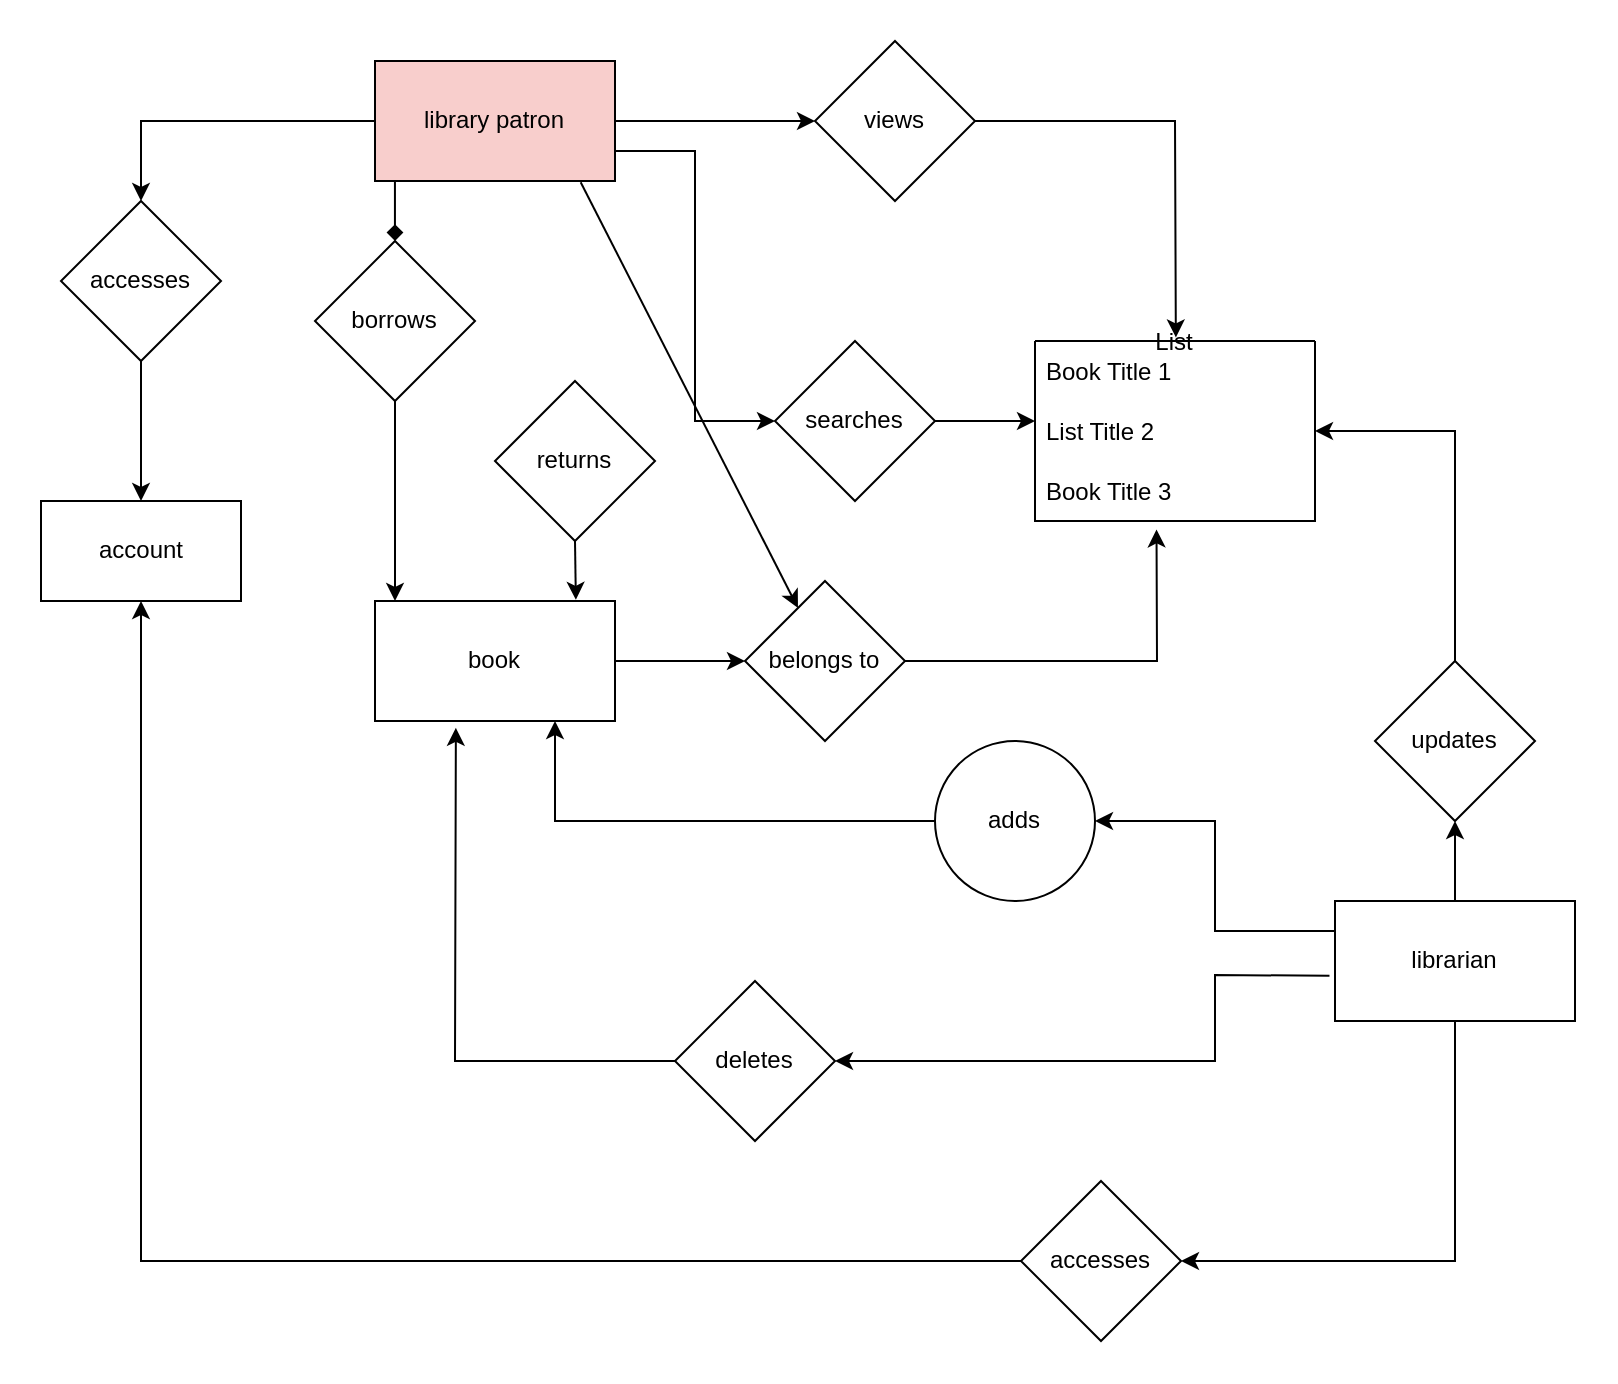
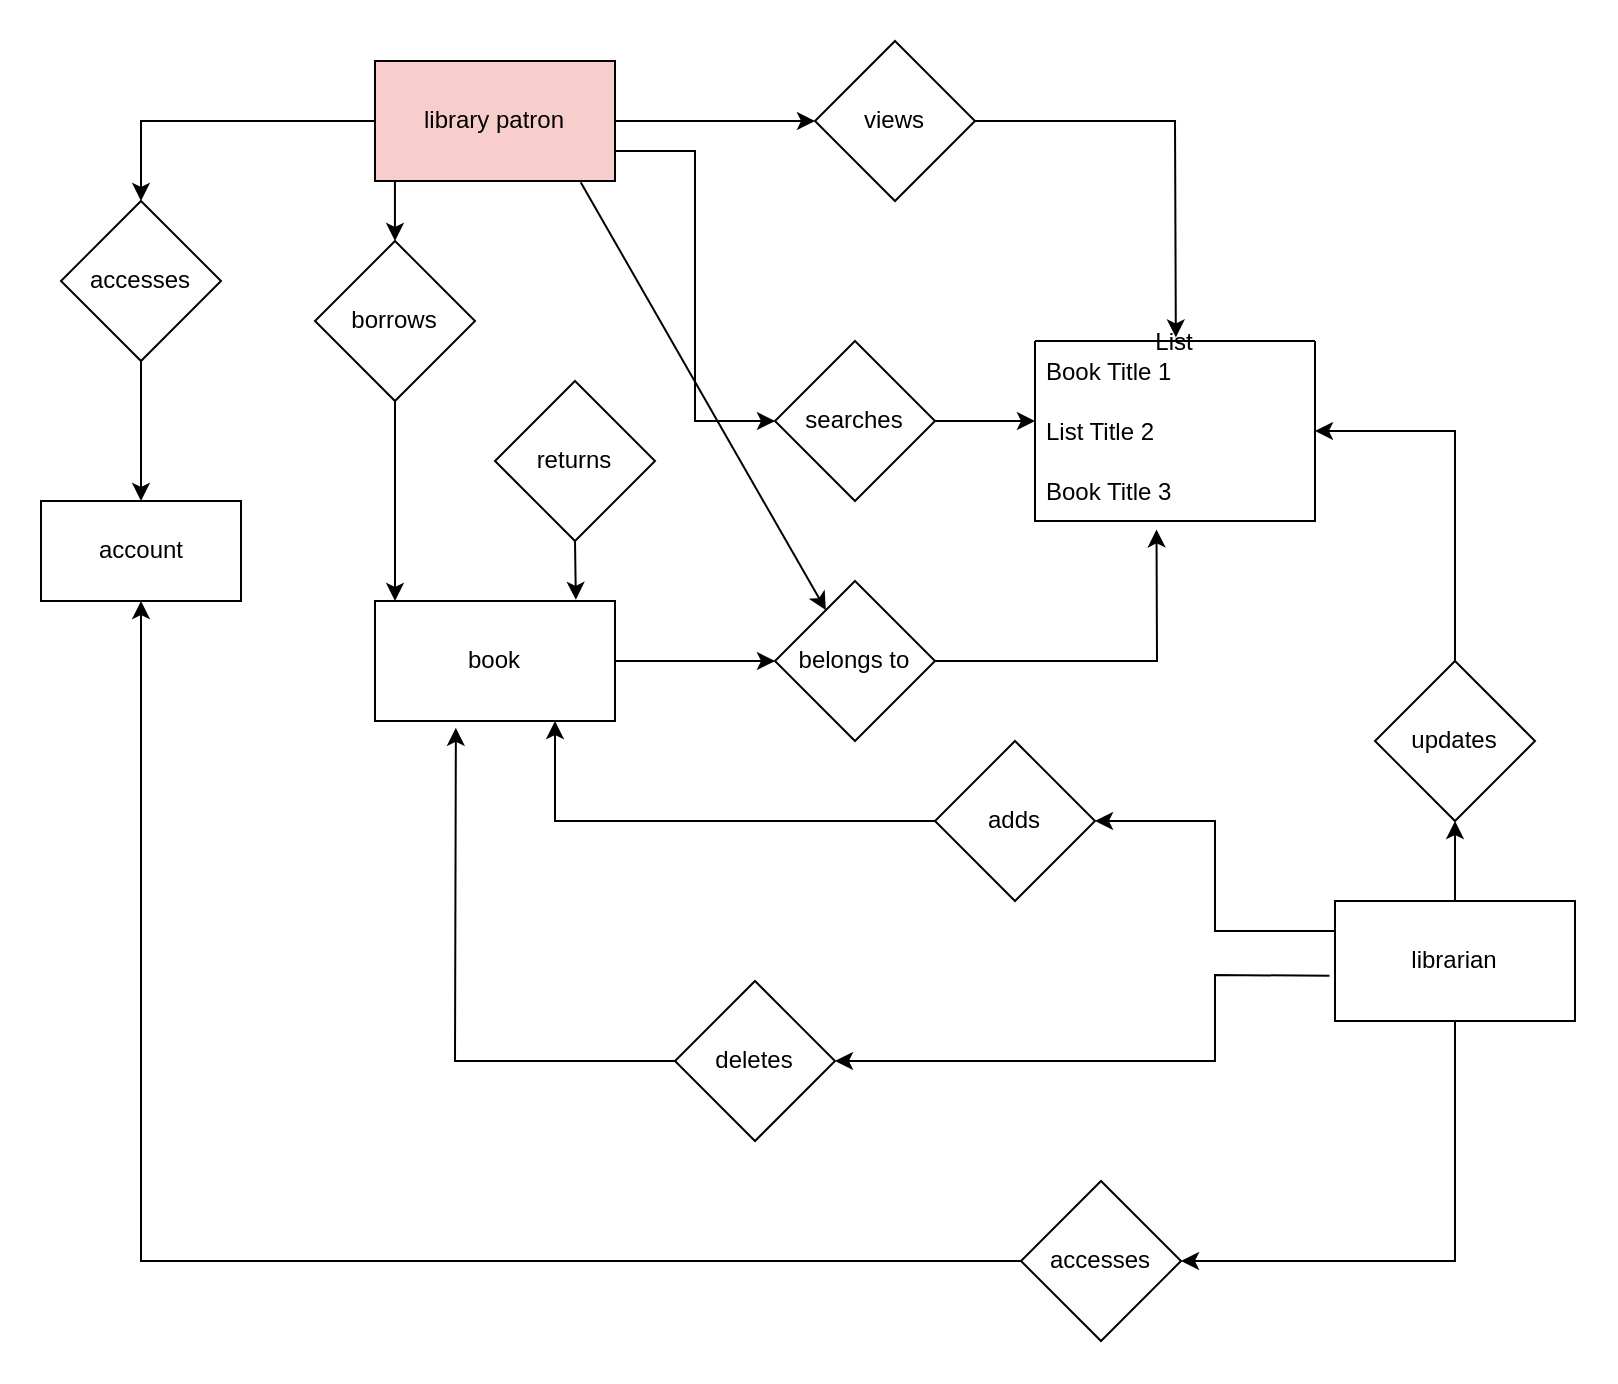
(395, 225) -> (395, 226)
(825, 661) -> (855, 661)
(1015, 821) -> (1015, 821)
